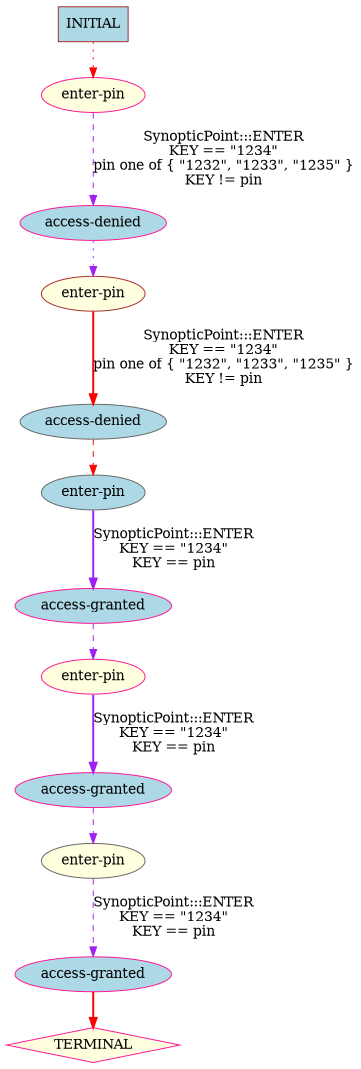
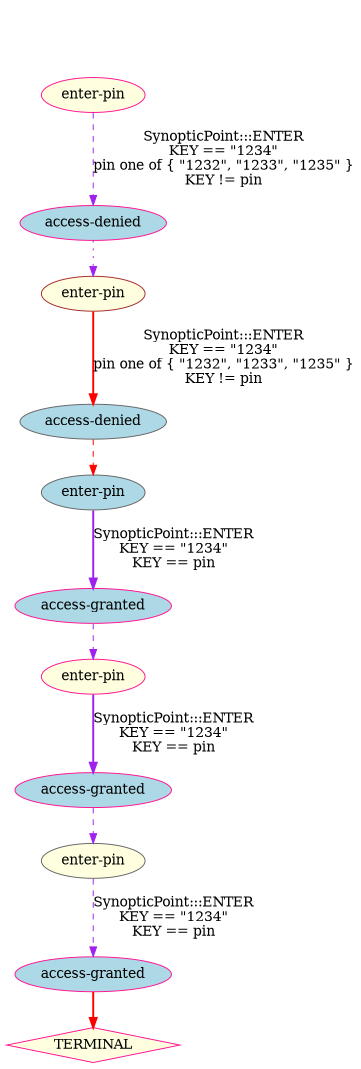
(93, 24) -> none
